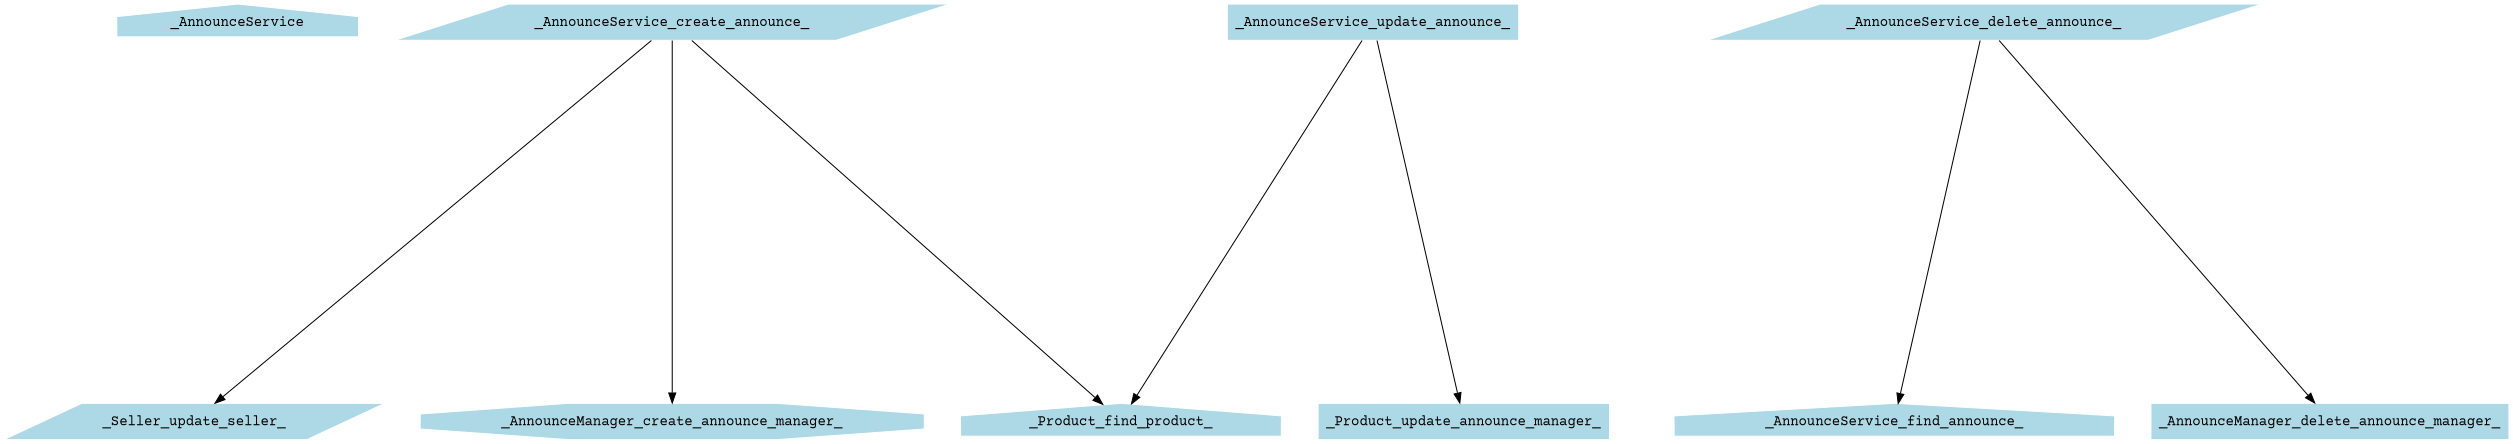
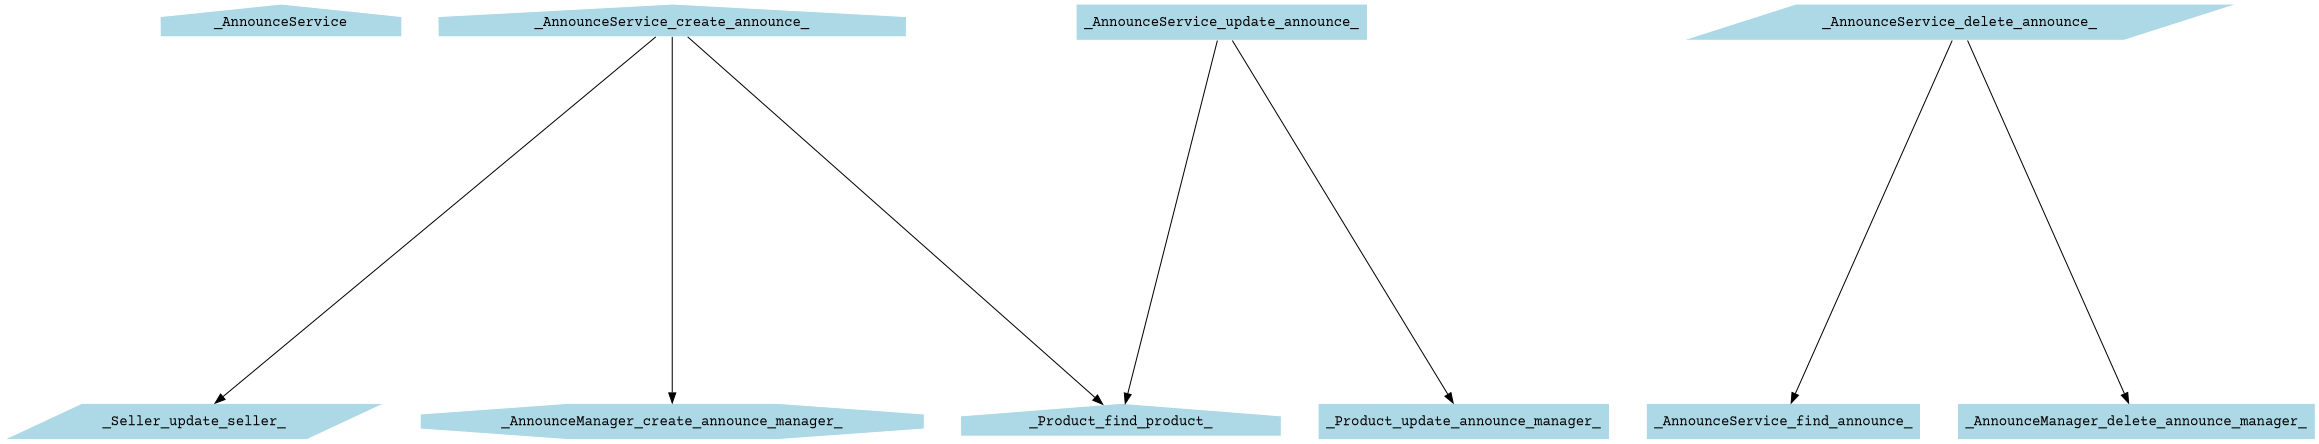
(672, 22) -> (672, 22)
(1894, 421) -> (1783, 421)
